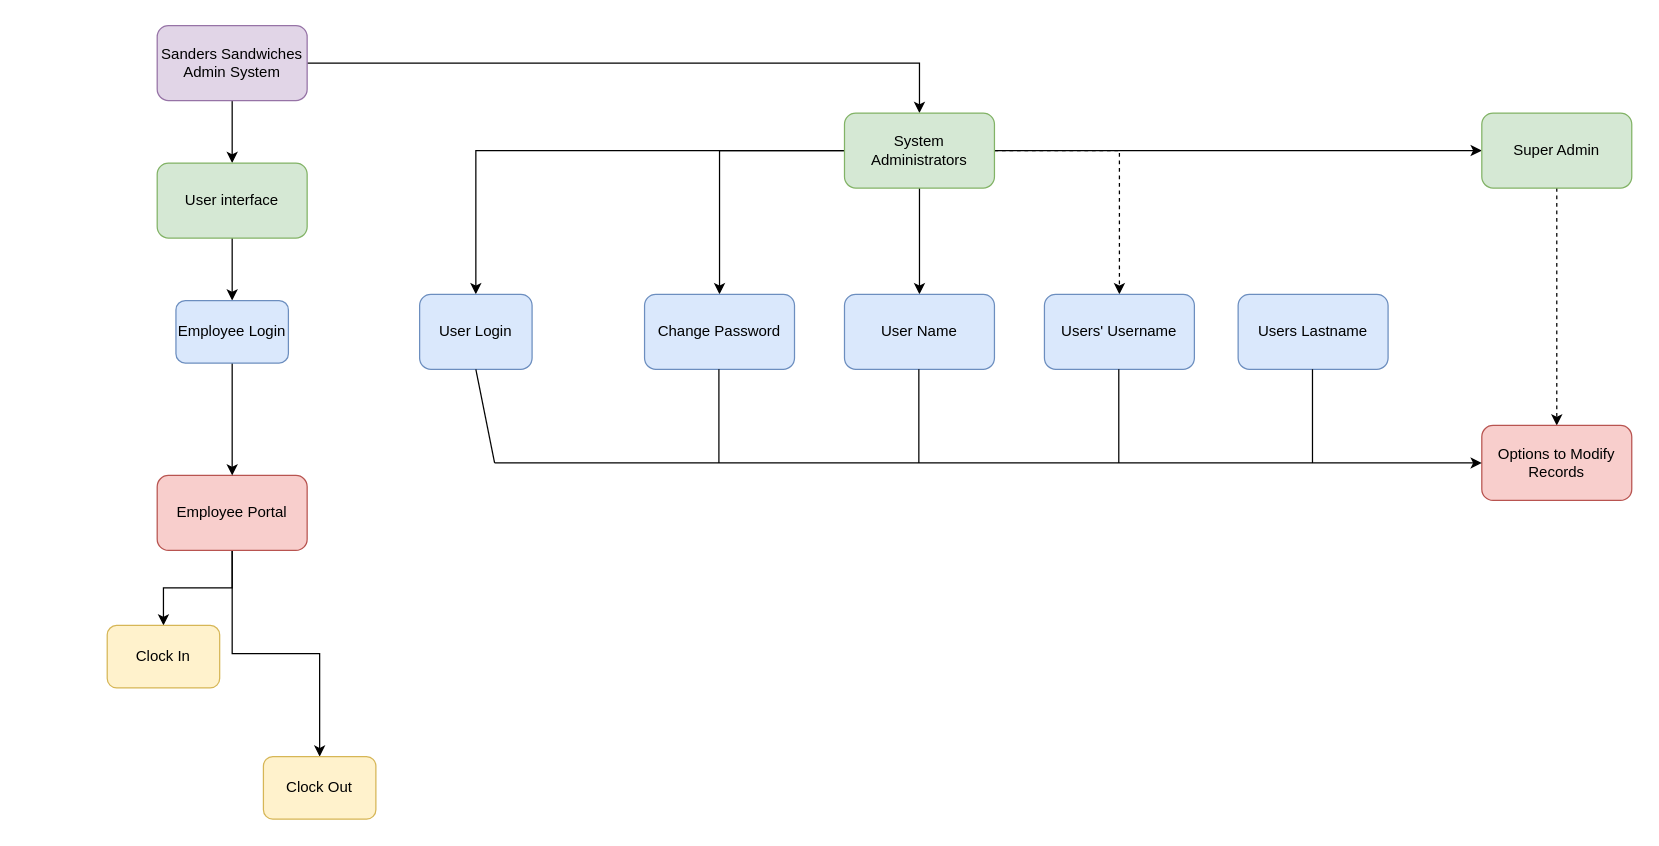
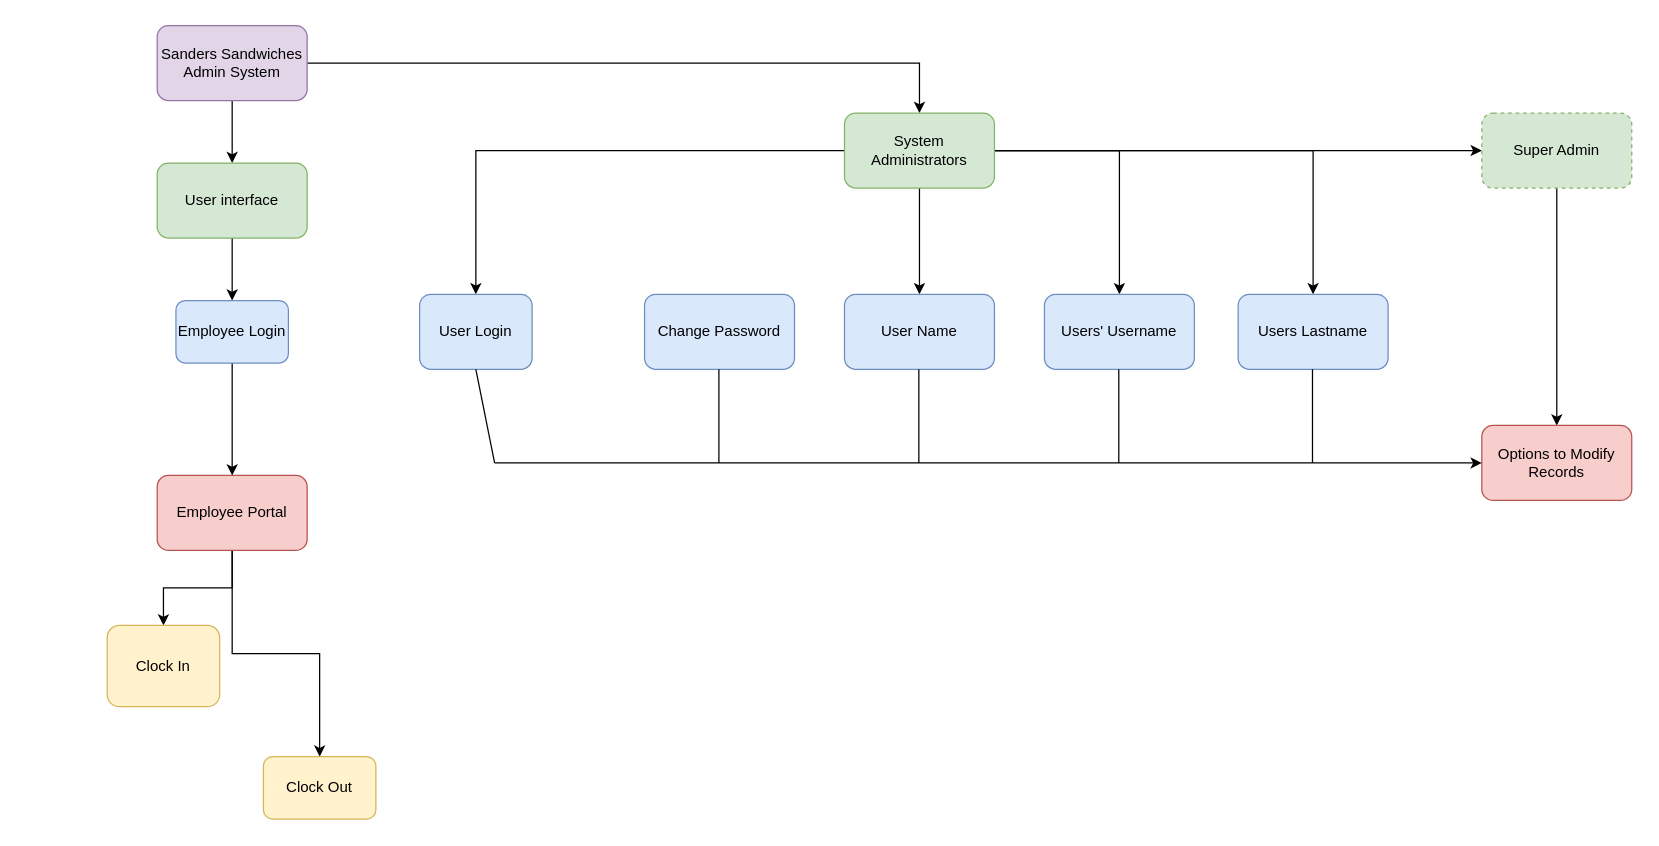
(1557, 151) -> (1557, 151)
(719, 219) -> (1313, 219)
(1119, 219) -> (1119, 219)
(1557, 300) -> (1557, 300)
(163, 657) -> (163, 666)
